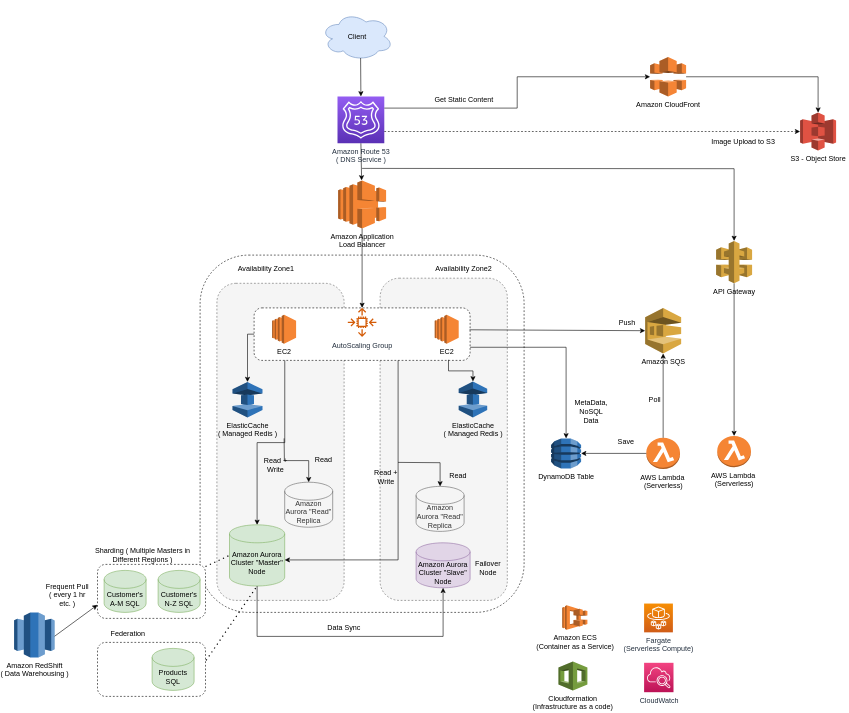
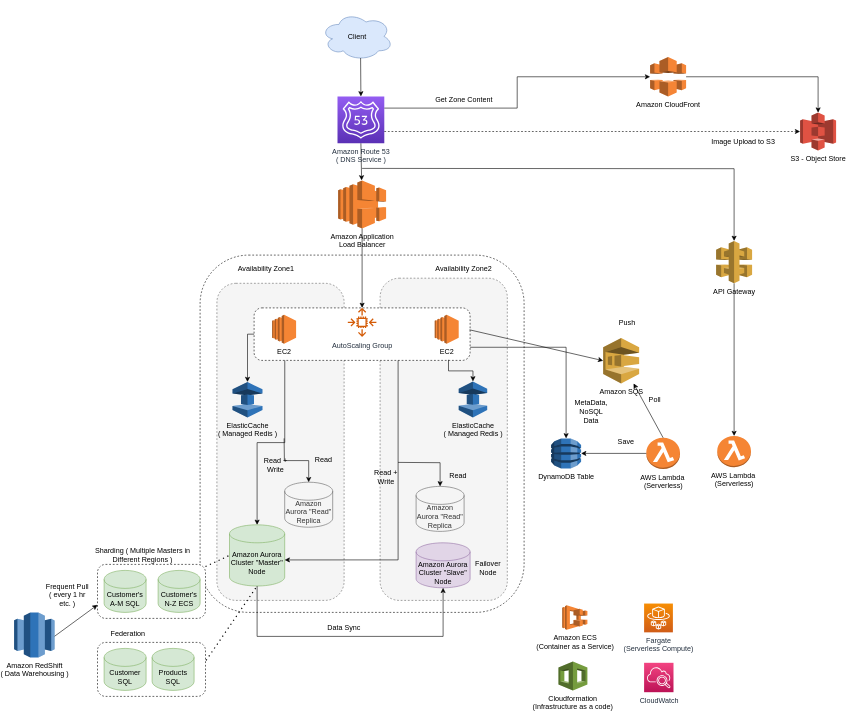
(464, 99) -> (464, 99)
(663, 331) -> (621, 361)
(179, 599) -> (179, 599)
none -> (125, 669)
